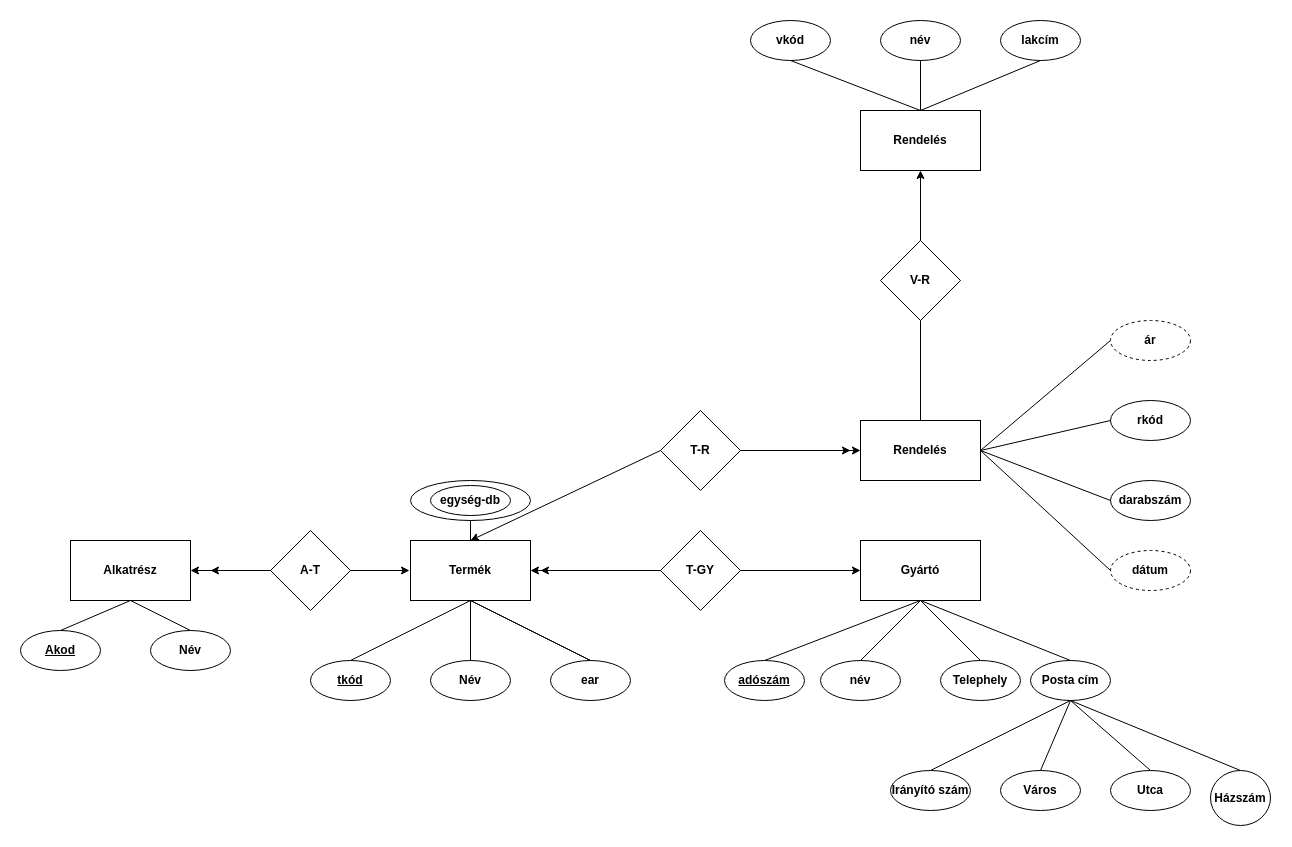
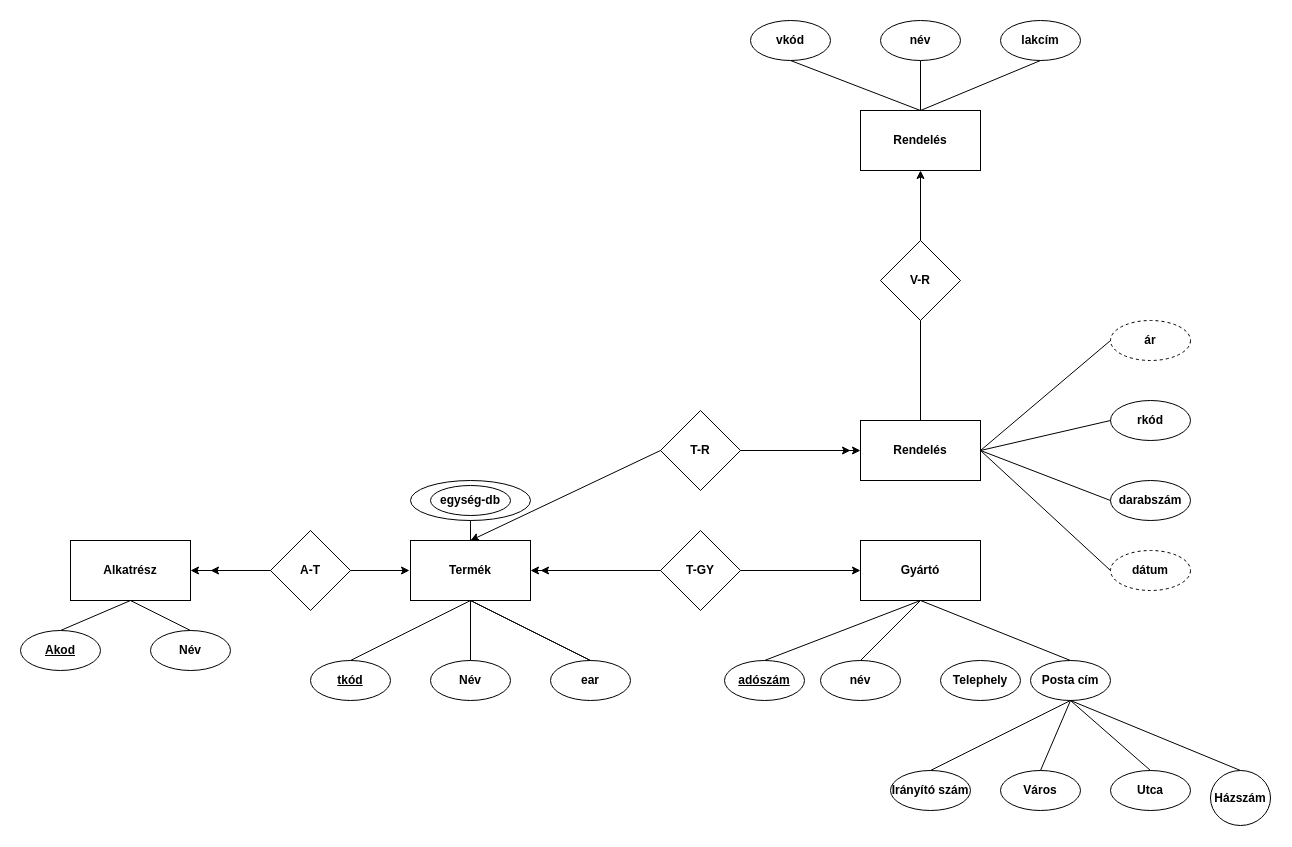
(951, 631) -> none
